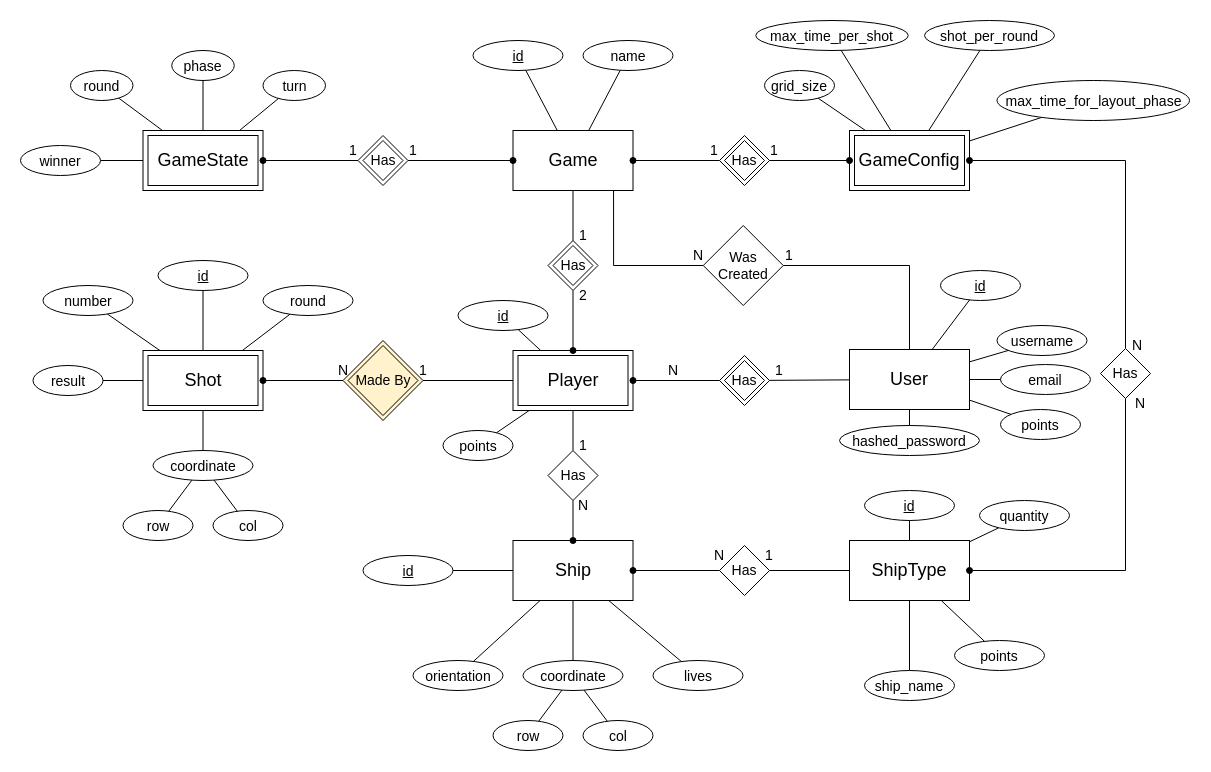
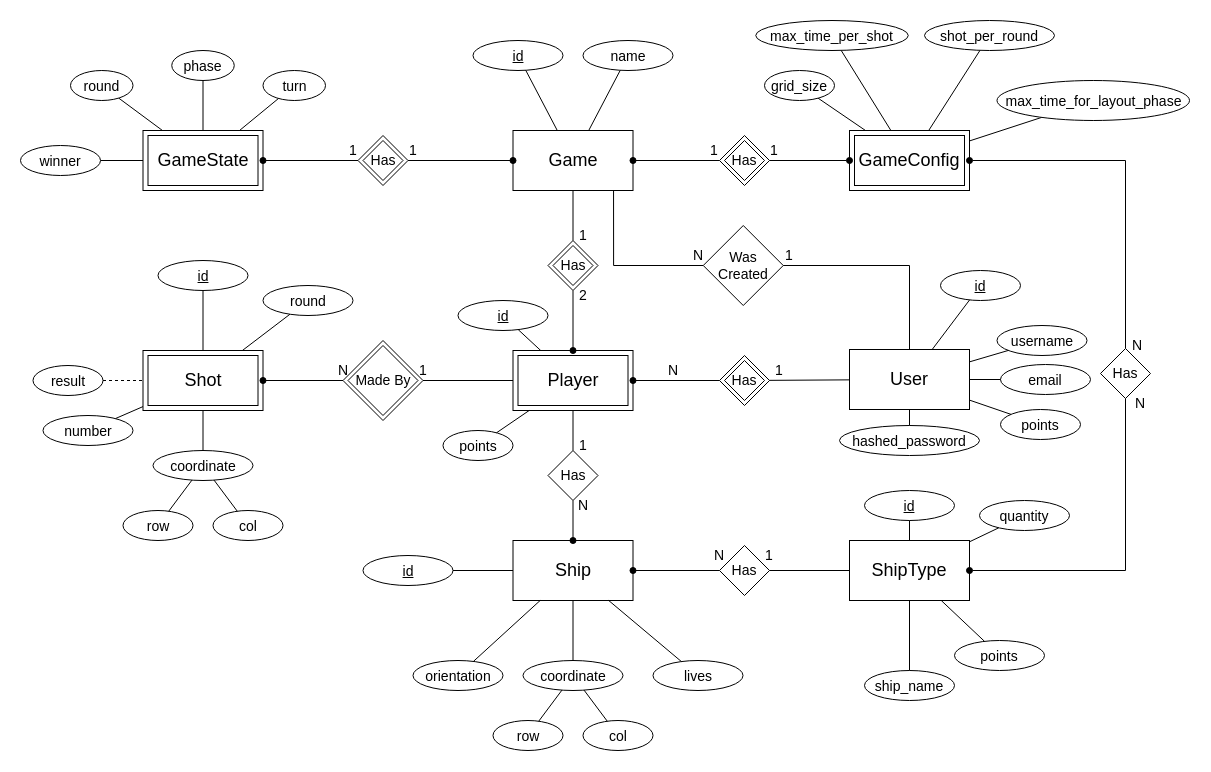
(88, 301) -> (88, 431)
(122, 381) -> (122, 381)
(383, 381) -> (383, 381)
